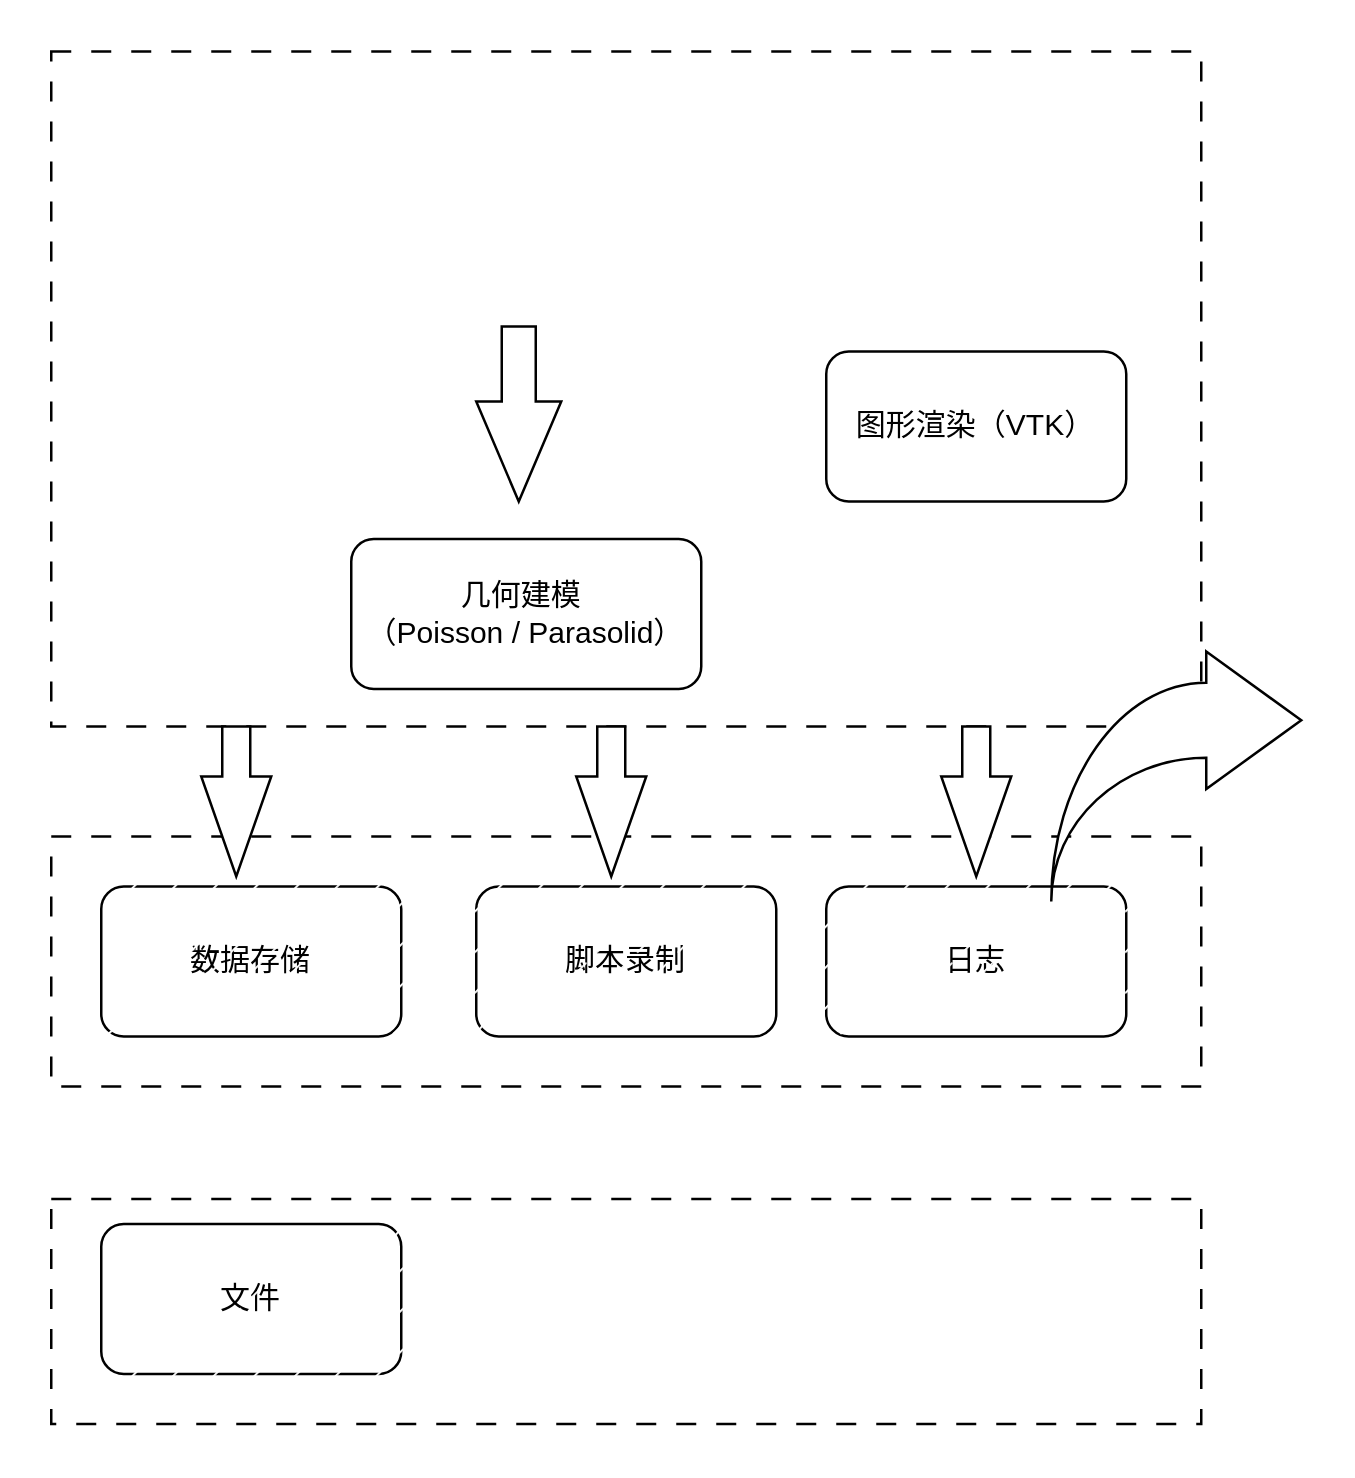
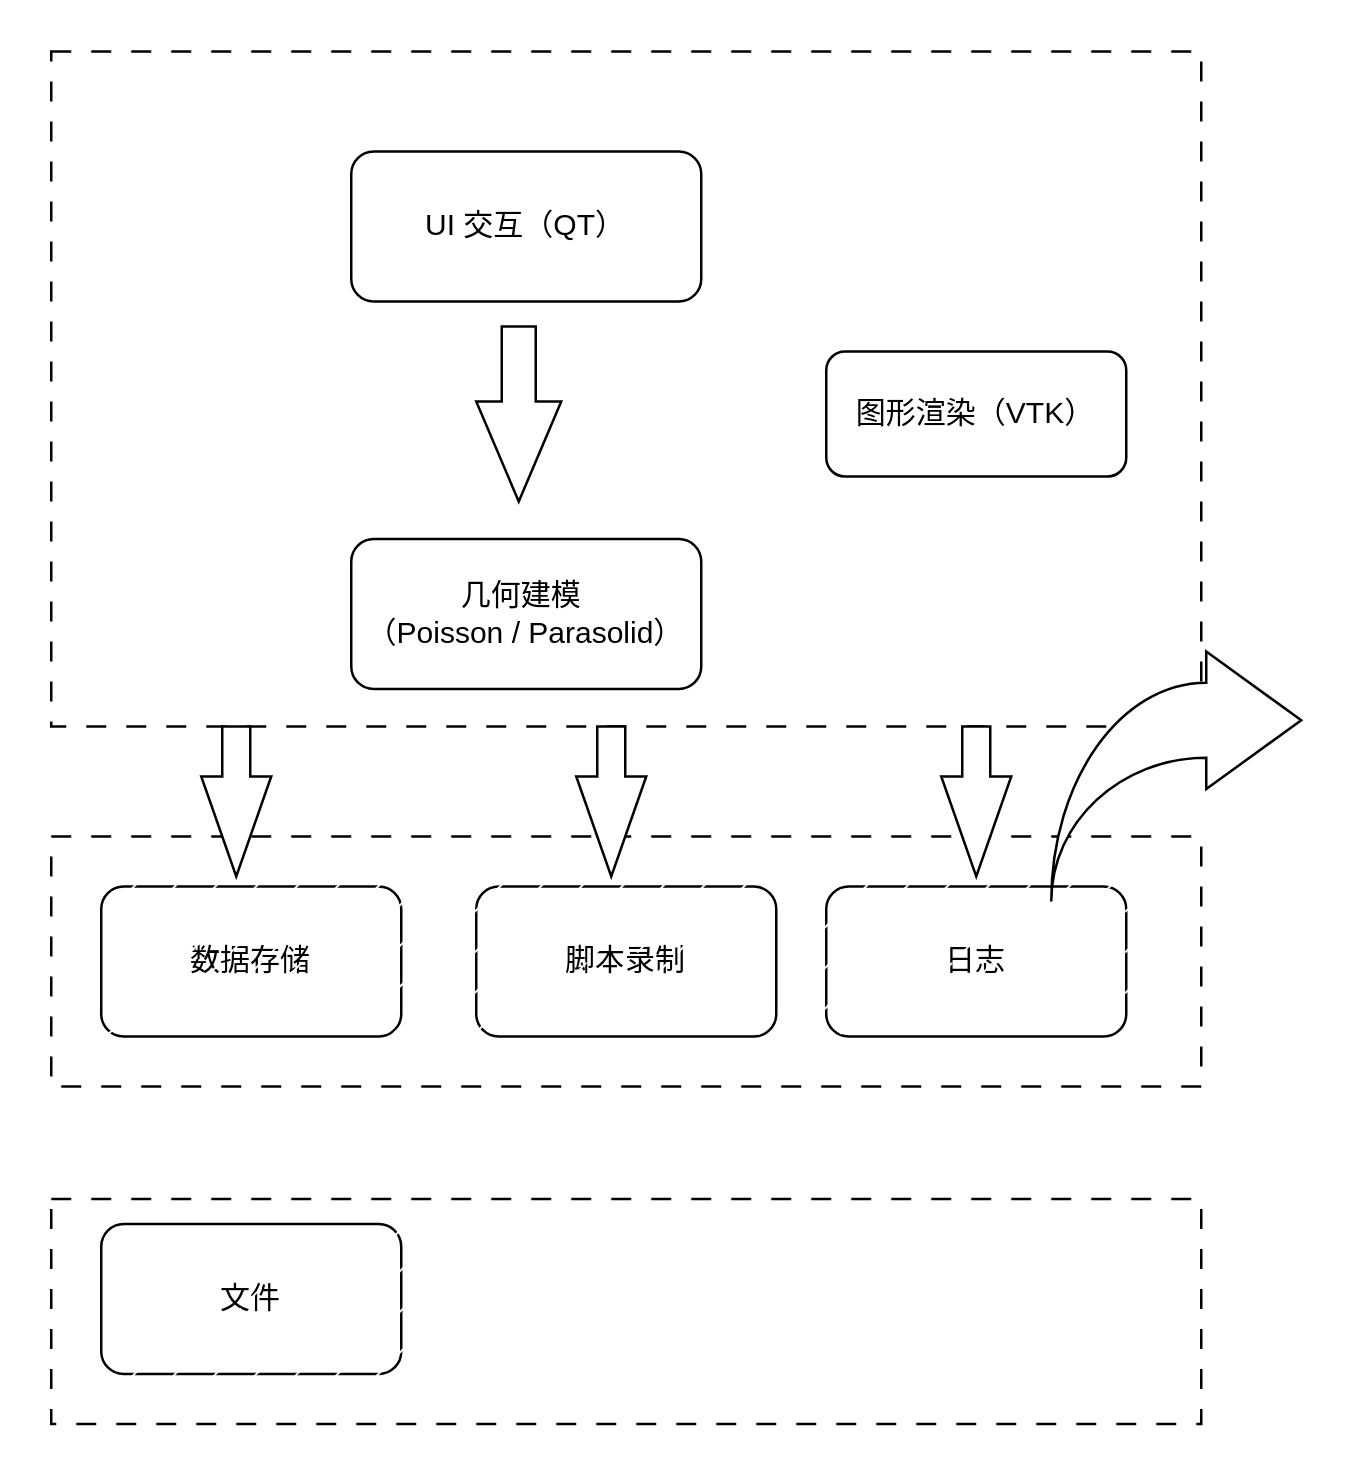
none -> (526, 226)
(976, 426) -> (976, 414)
